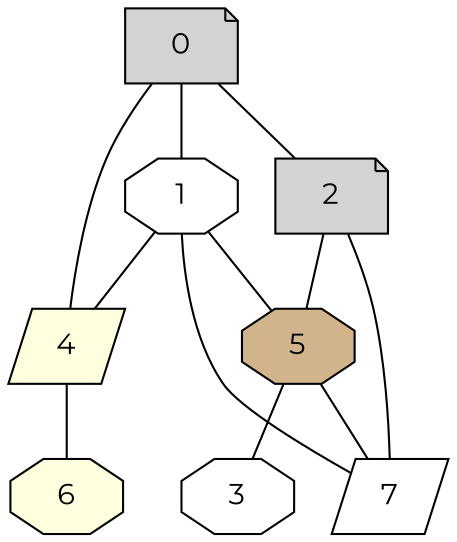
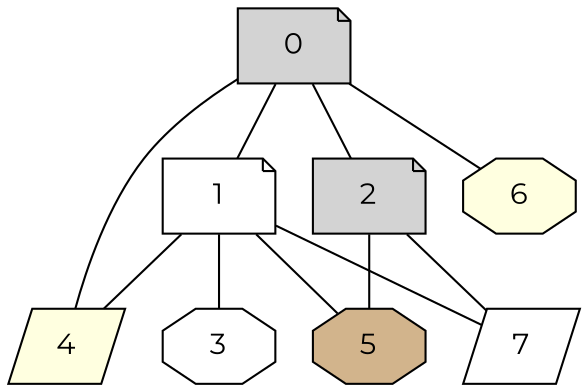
(181, 196) -> (219, 196)
(273, 409) -> (219, 271)
(67, 422) -> (415, 126)
(344, 422) -> none
